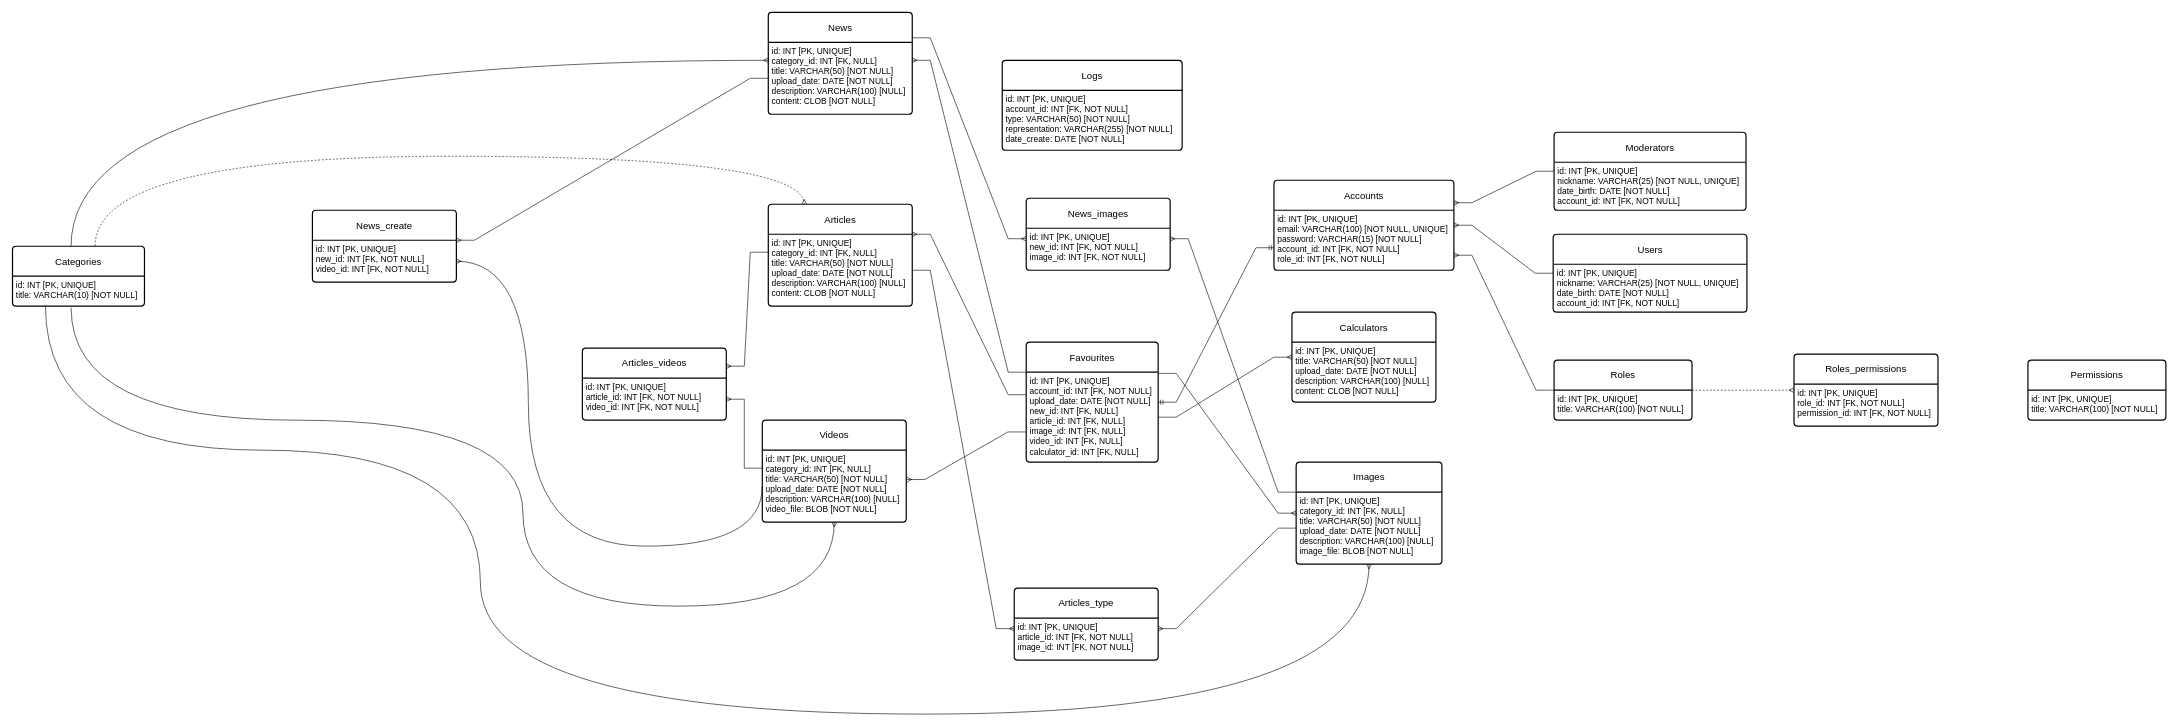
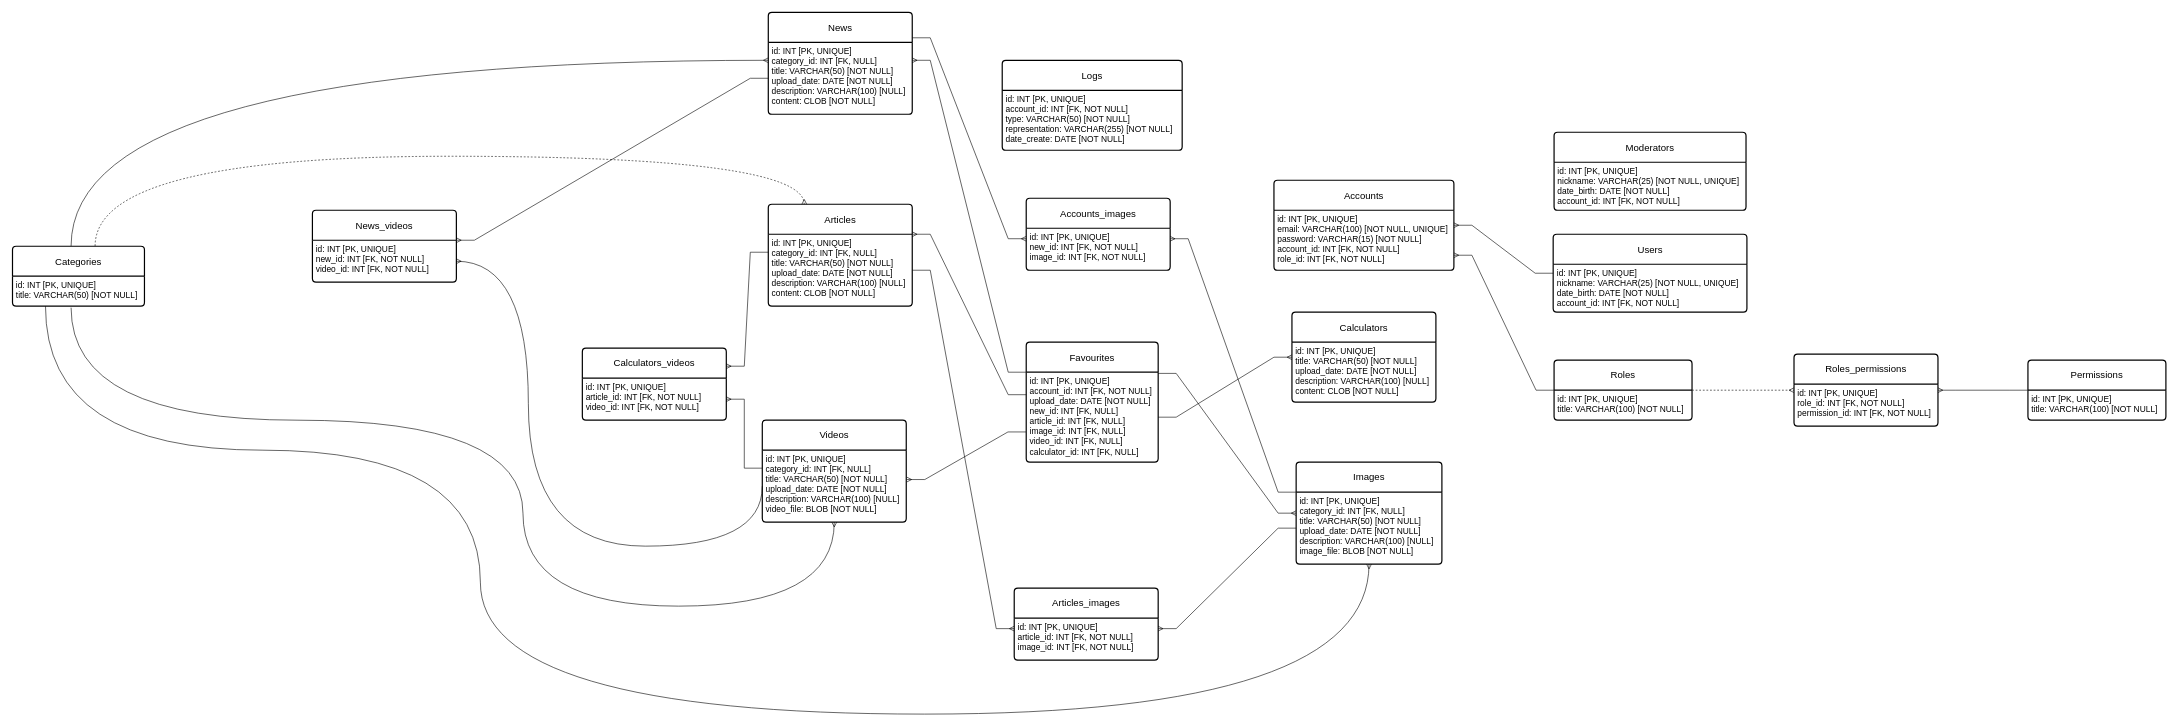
(1504, 187) -> none
(1098, 213) -> (1098, 213)
(384, 225) -> (384, 225)
(69, 289) -> (69, 289)
(1216, 325) -> none
(654, 363) -> (654, 363)
none -> (1983, 390)
(1086, 603) -> (1086, 603)
